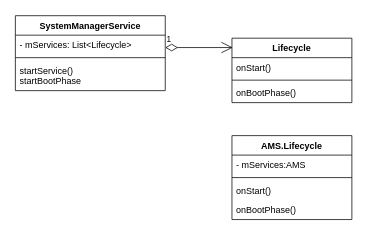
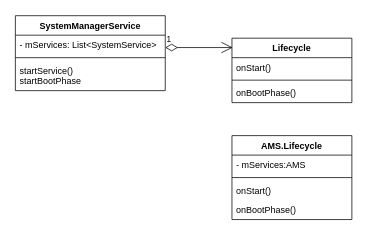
(82, 46) -> (91, 51)
